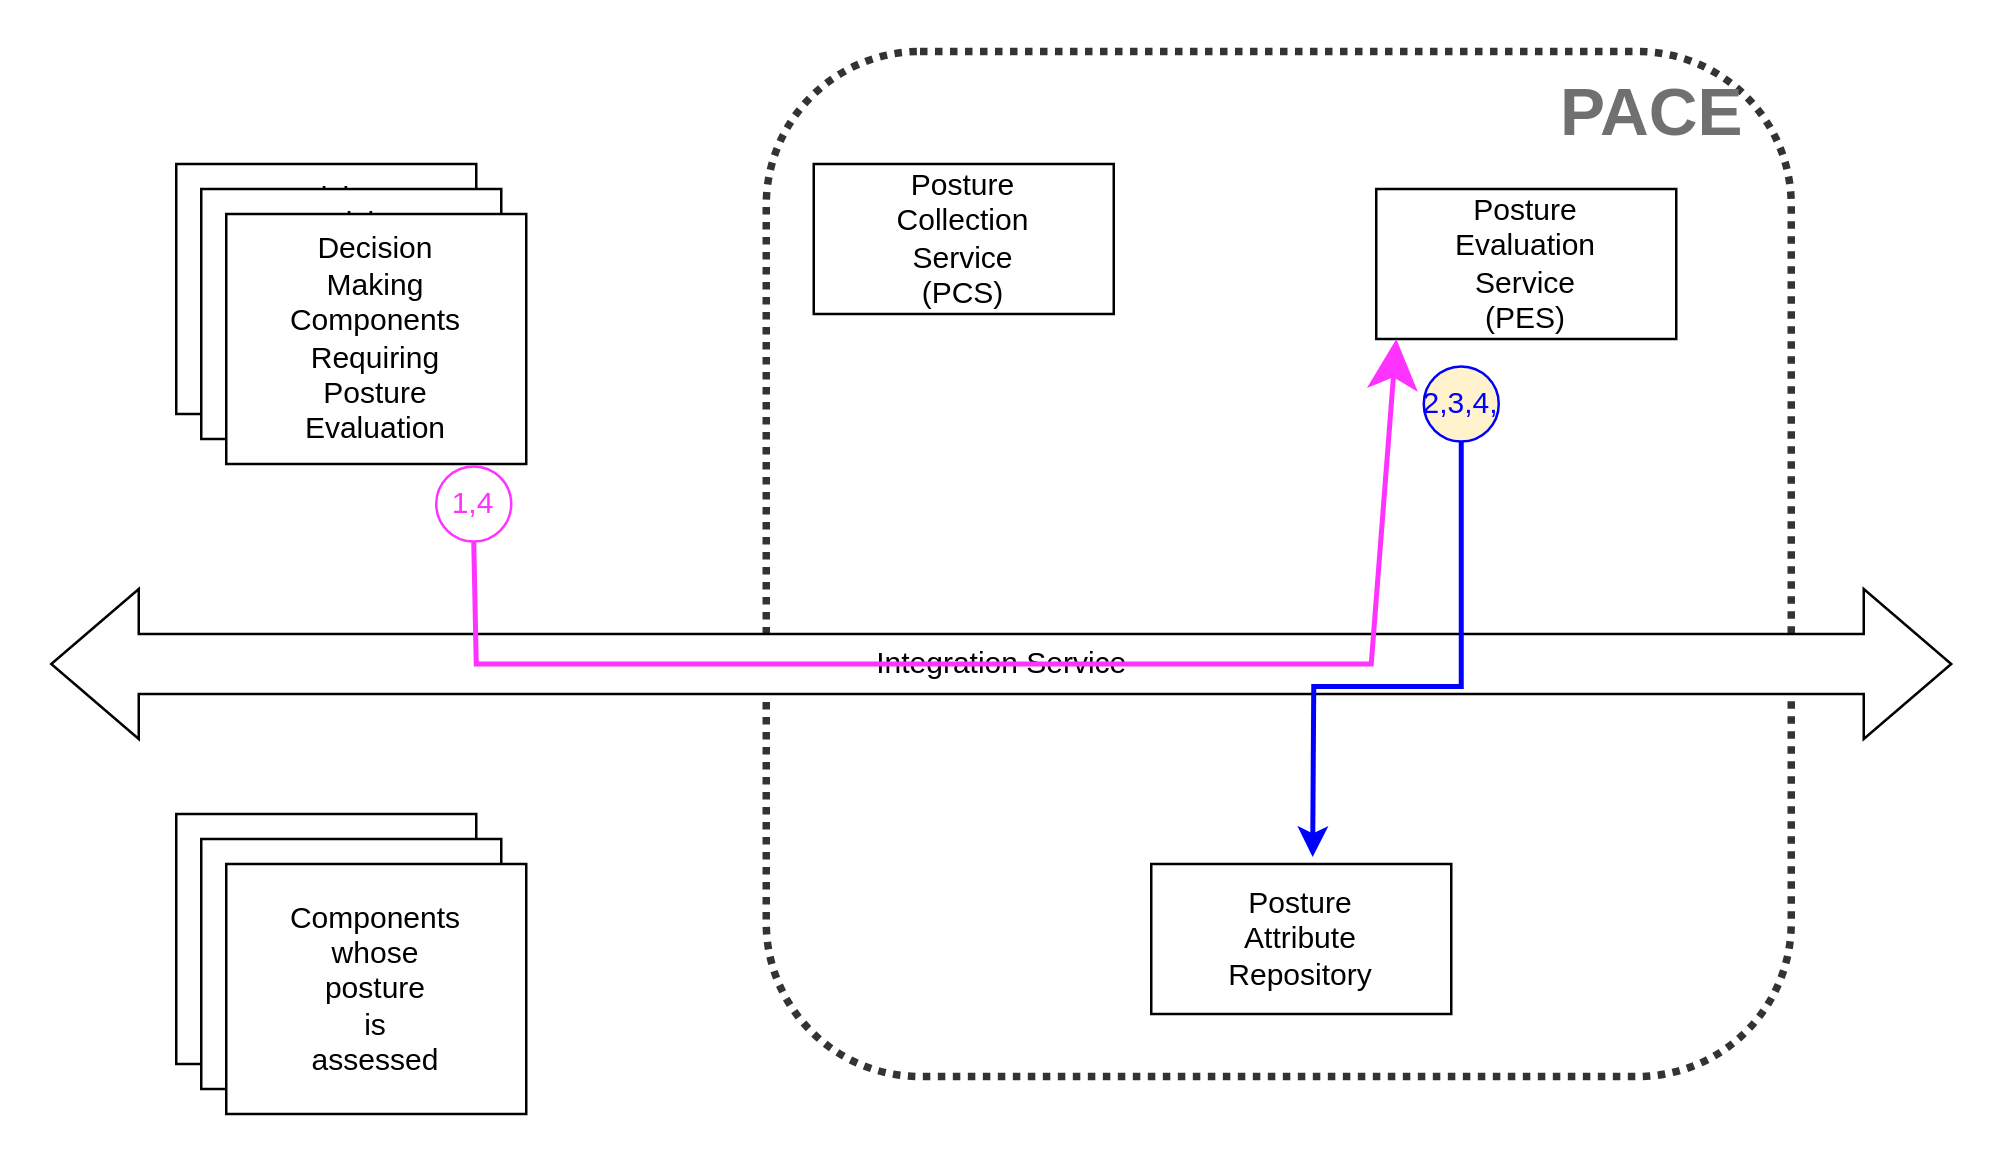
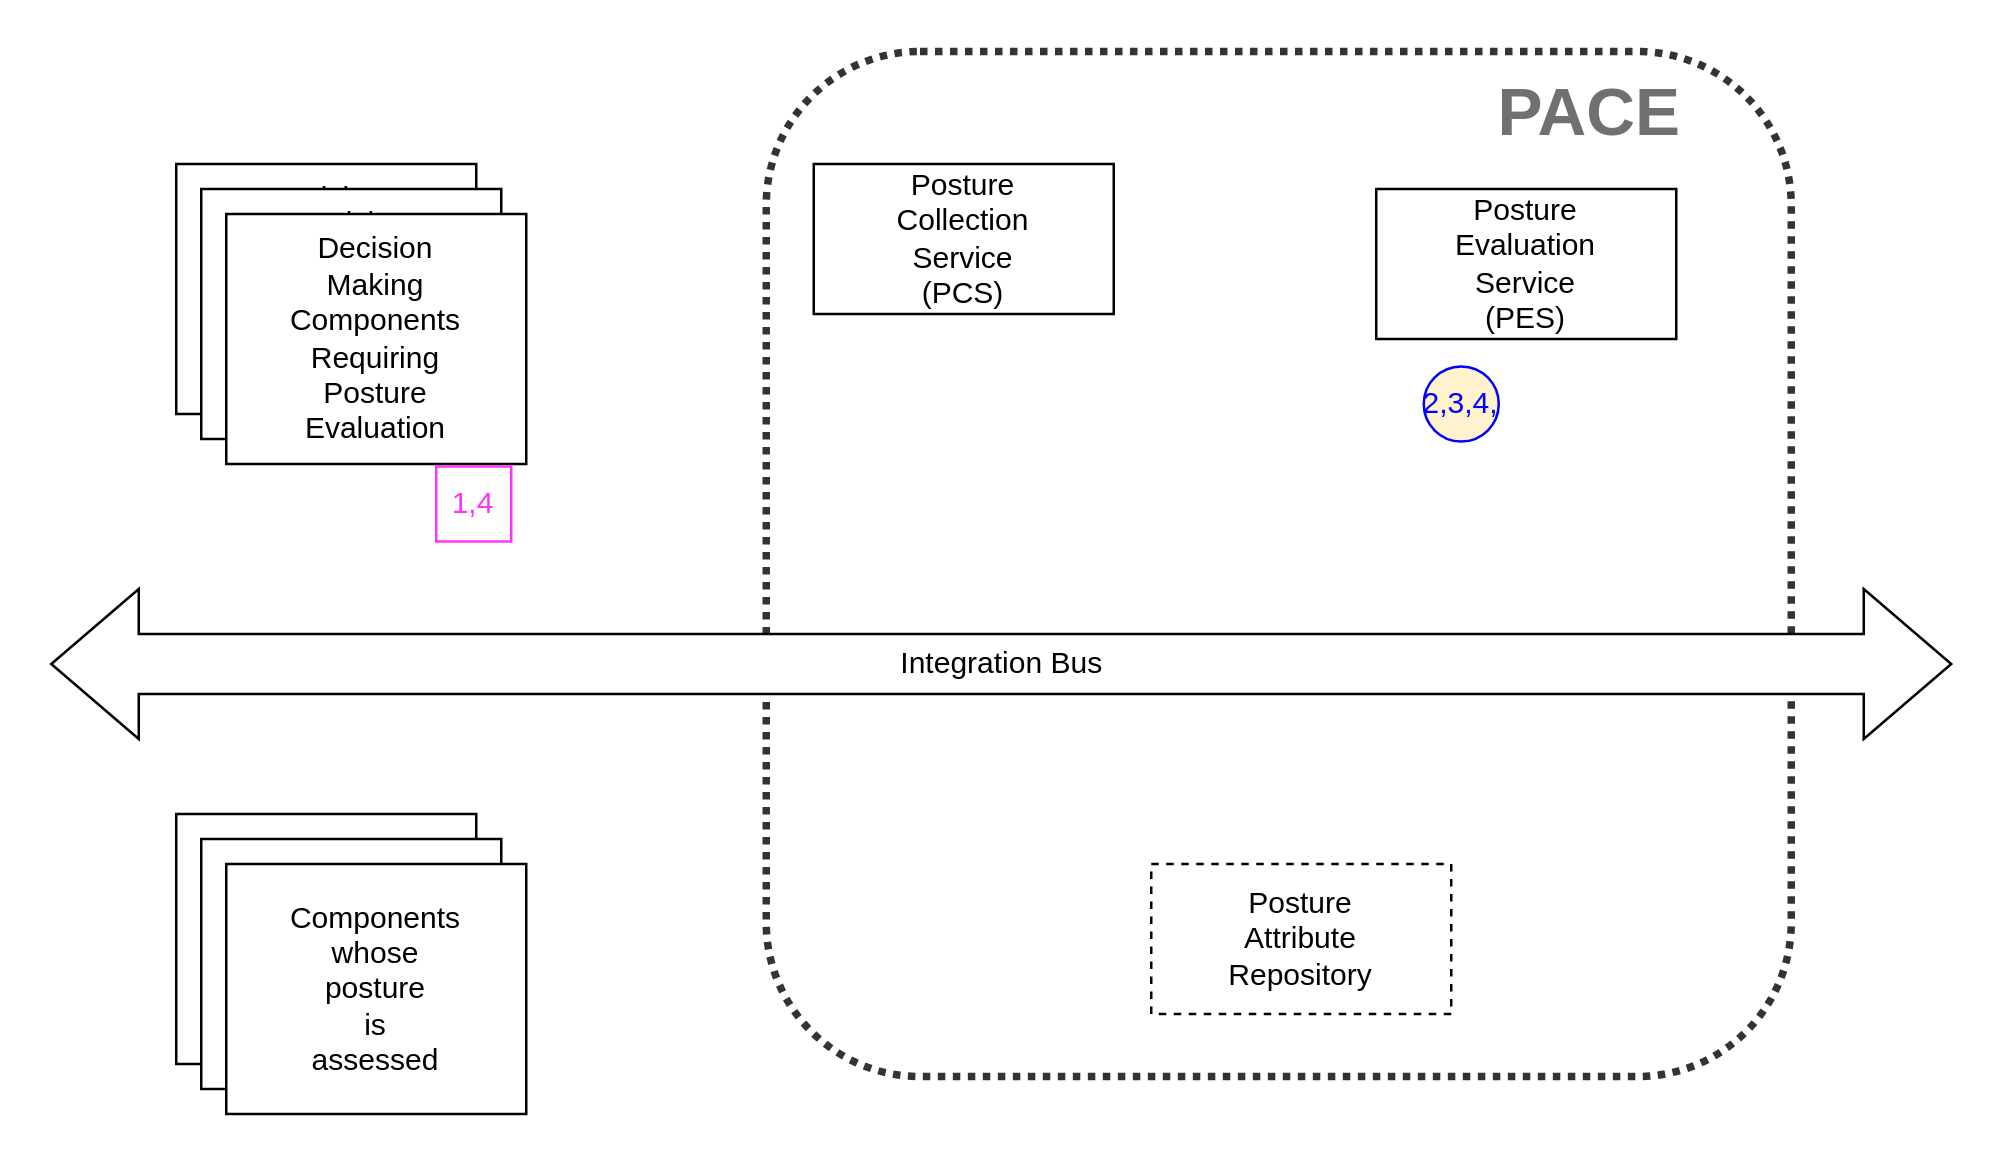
(1651, 114) -> (1589, 114)
(474, 504) -> (474, 504)
(1003, 664) -> (1003, 664)
(1007, 664) -> none
(1435, 686) -> none
(1301, 939) -> (1301, 939)
